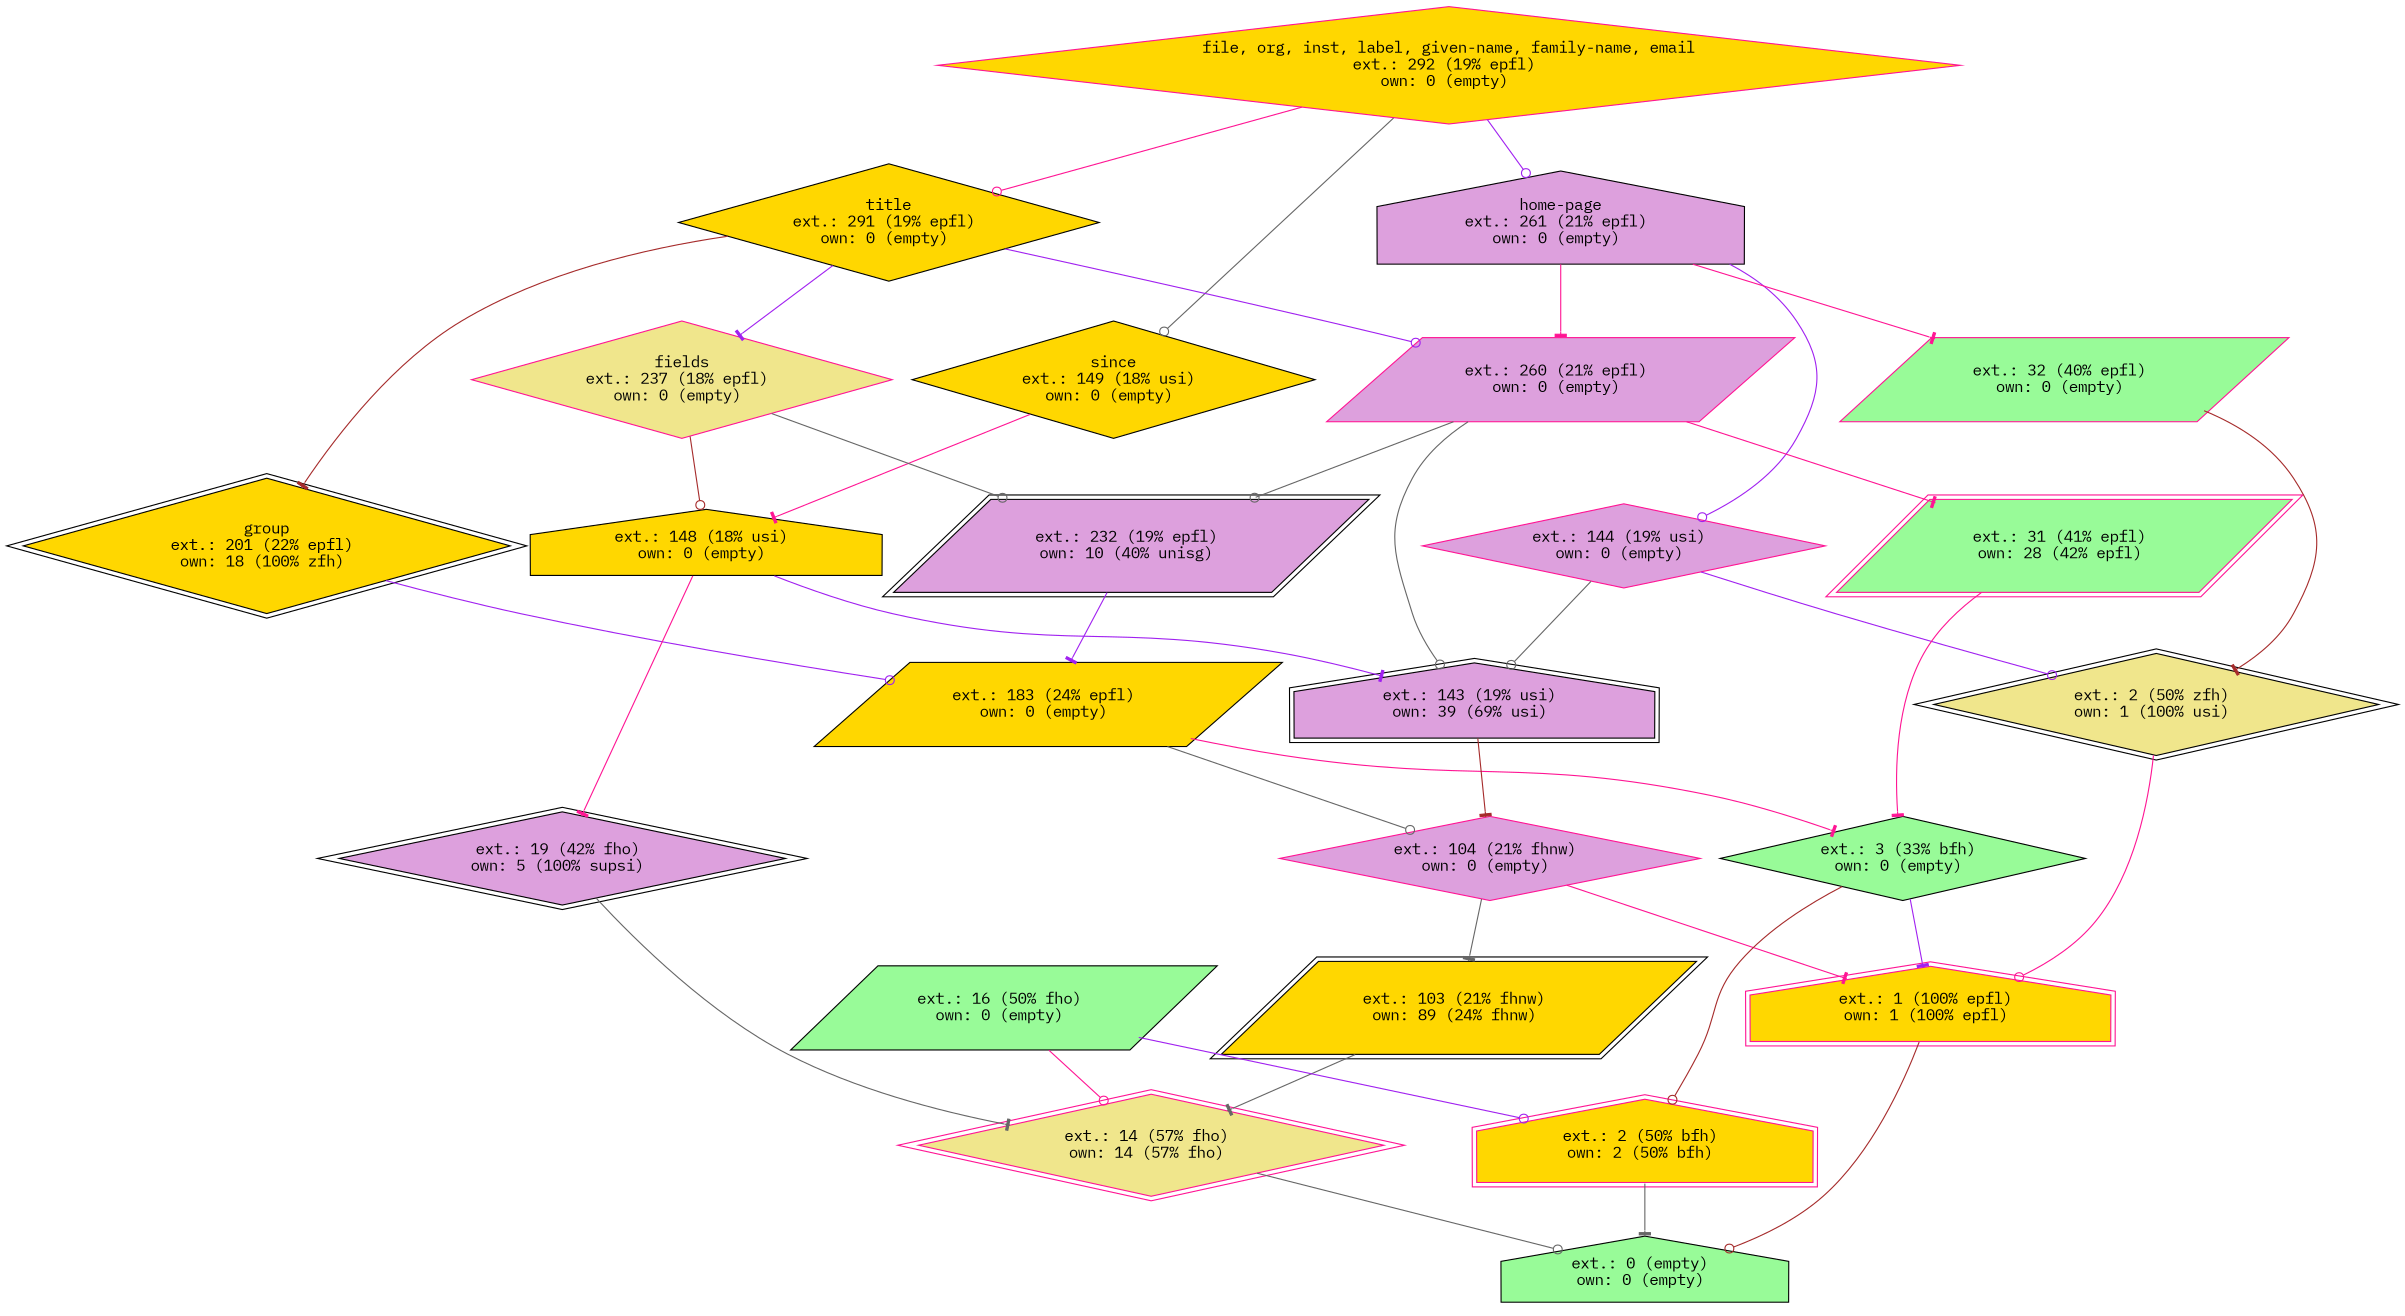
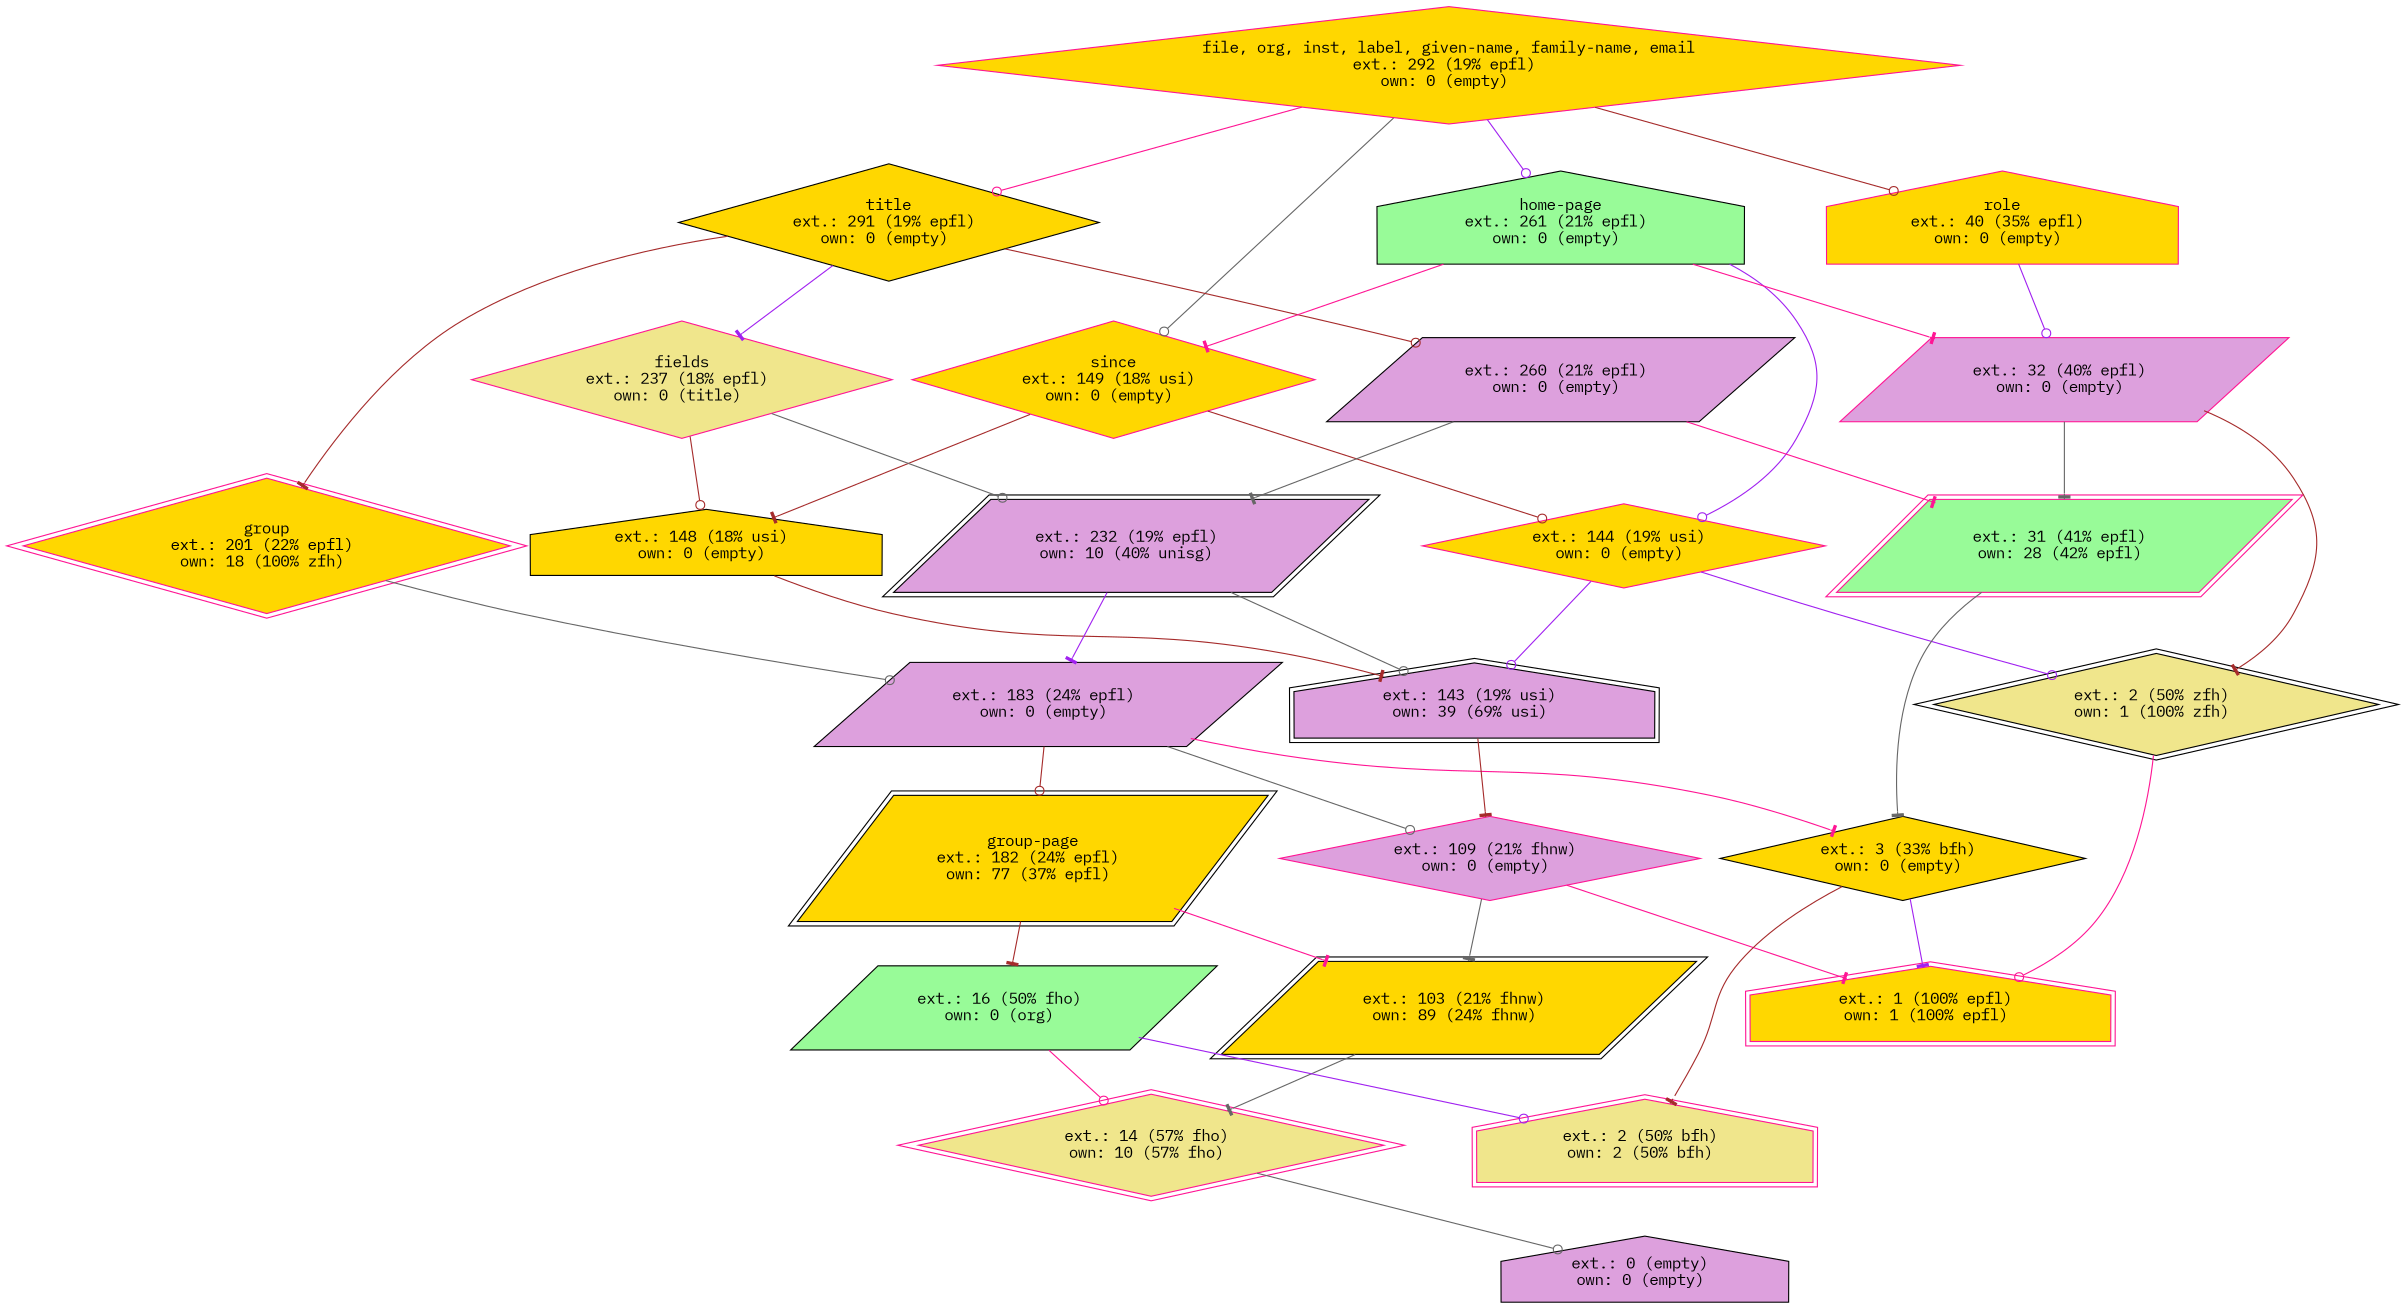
(1561, 222) -> (1561, 222)
none -> (2002, 222)
(1219, 297) -> (1219, 297)
(1561, 298) -> (1326, 305)
(682, 380) -> (682, 380)
(1114, 380) -> (1114, 380)
(1561, 380) -> (1561, 380)
(2064, 380) -> (2064, 380)
none -> (2064, 458)
(1355, 460) -> (1345, 463)
none -> (1373, 464)
(897, 468) -> (897, 468)
(1395, 532) -> (1315, 631)
(267, 546) -> (267, 546)
(1624, 546) -> (1624, 546)
(1553, 621) -> (1553, 621)
(1074, 636) -> (1074, 636)
(634, 637) -> (634, 637)
(1909, 689) -> (1909, 689)
(1048, 704) -> (1048, 704)
(2156, 704) -> (2156, 704)
(562, 858) -> none
none -> (1033, 858)
(1490, 858) -> (1490, 858)
(1903, 858) -> (1903, 858)
(1733, 971) -> (1733, 971)
(1004, 1008) -> (1004, 1008)
(1151, 1145) -> (1151, 1145)
(1645, 1145) -> (1645, 1145)
(1850, 1167) -> none
(1645, 1207) -> none
(1645, 1273) -> (1645, 1273)
